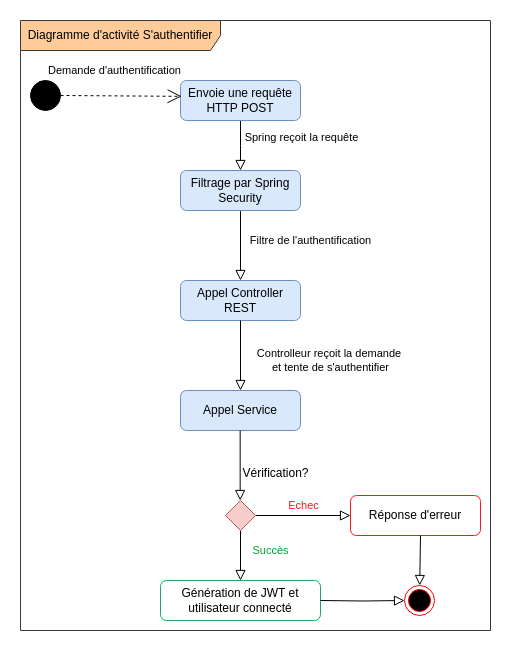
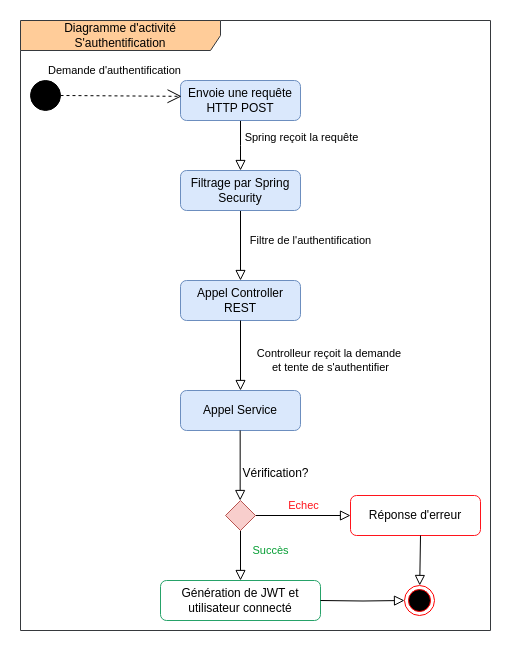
(121, 36) -> (121, 36)
